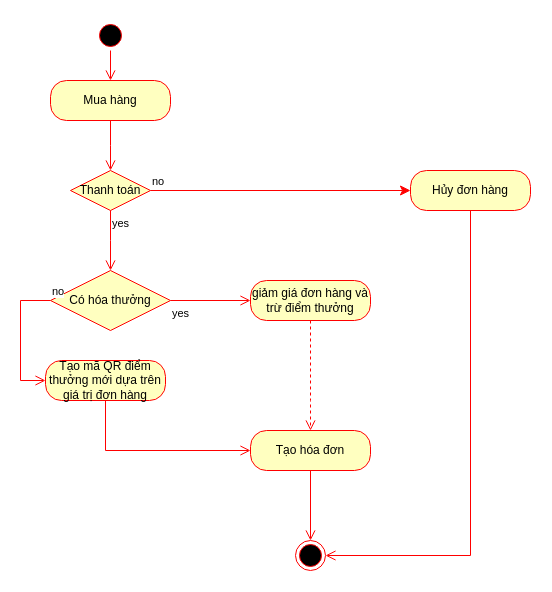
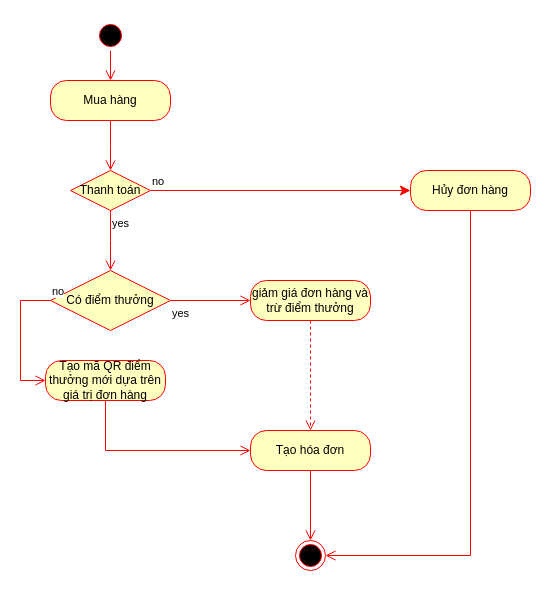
(111, 301) -> (111, 301)
